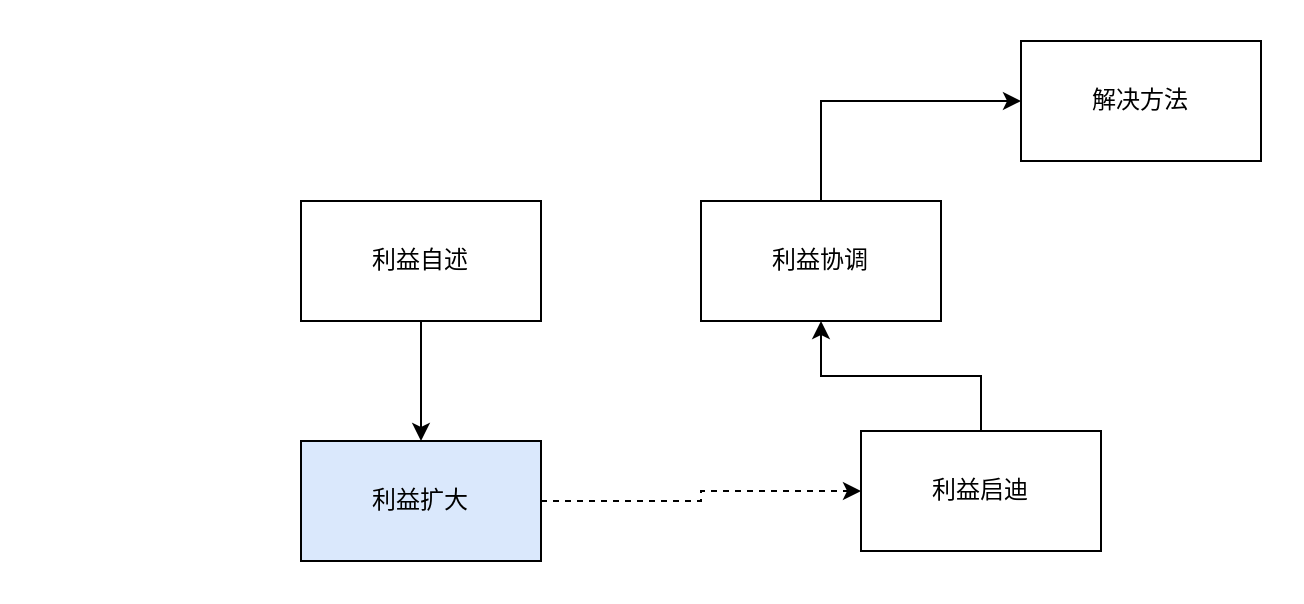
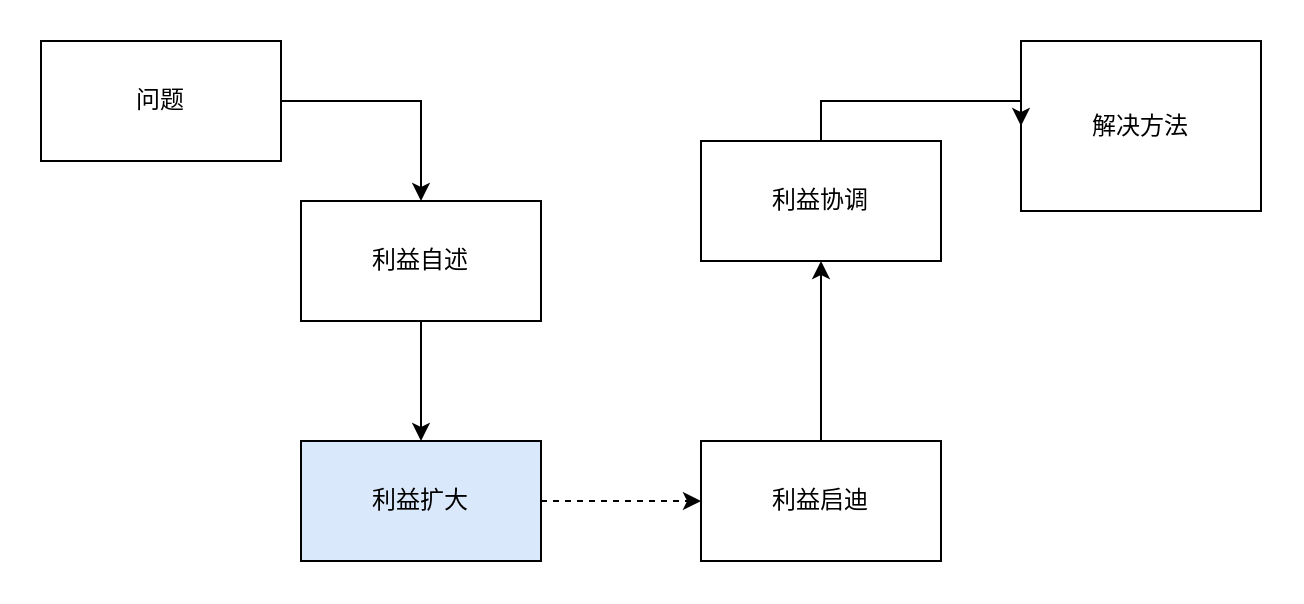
none -> (161, 101)
none -> (394, 101)
(1141, 101) -> (1141, 126)
(821, 261) -> (821, 201)
(981, 491) -> (821, 501)
